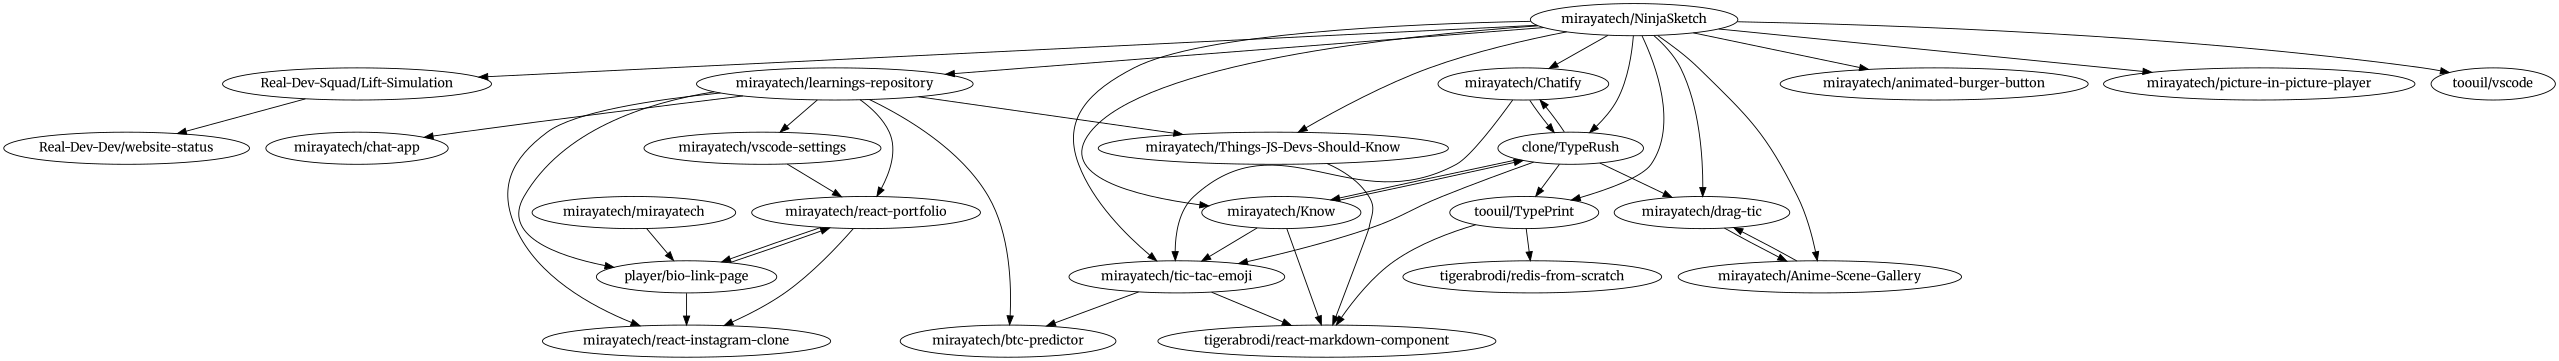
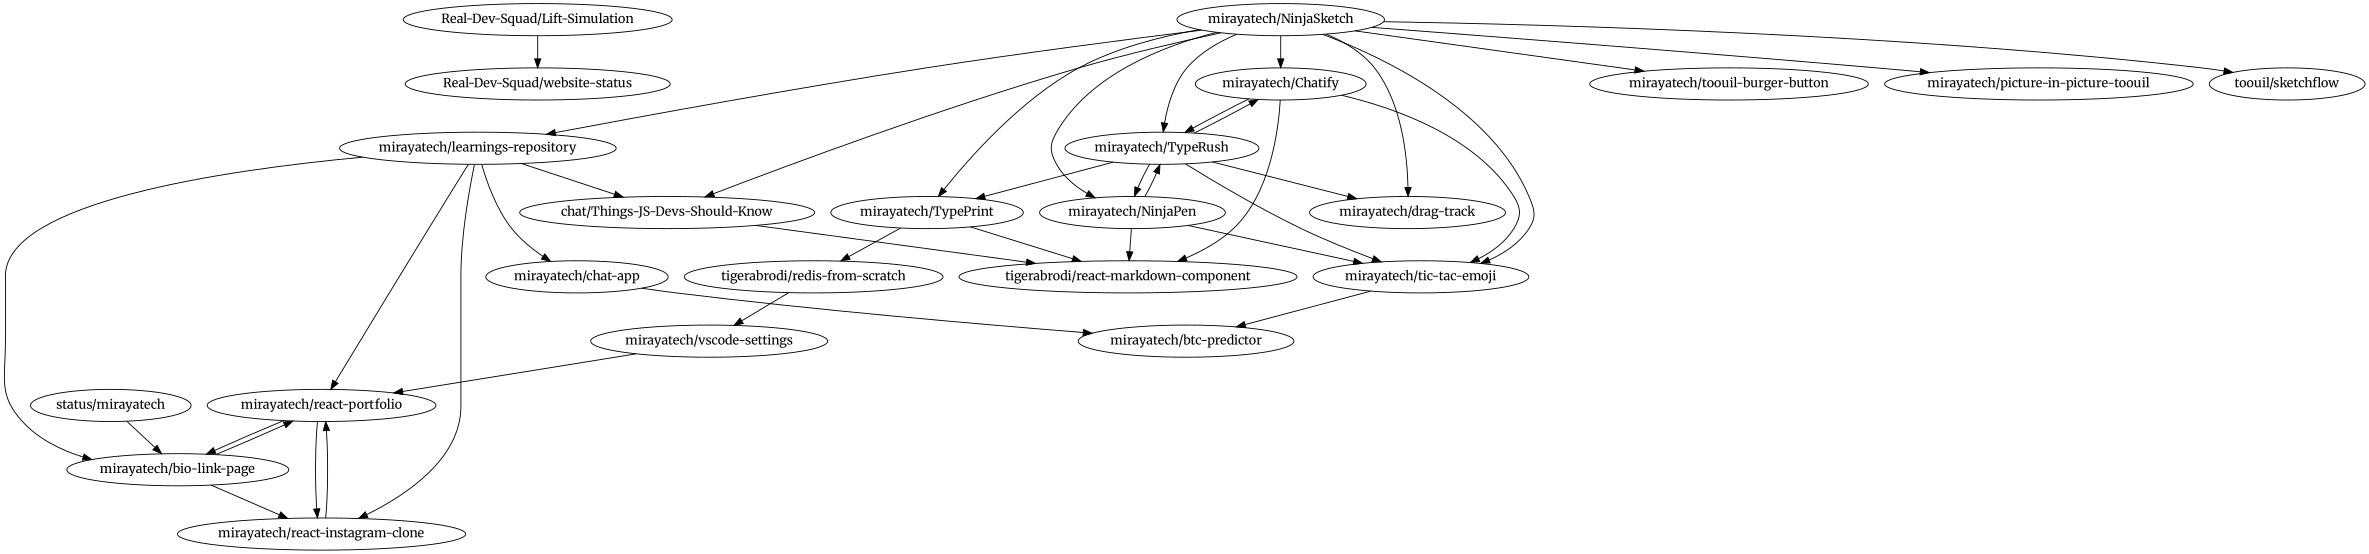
(1012, 51) -> none
(1934, 84) -> (1729, 84)
(2259, 84) -> (2039, 84)
(2493, 84) -> (2287, 84)
(802, 113) -> (762, 309)
(127, 148) -> (538, 84)
(1273, 148) -> (667, 213)
(1571, 148) -> (1162, 148)
(979, 183) -> (862, 313)
(634, 213) -> (111, 405)
(1281, 213) -> (1132, 213)
(1524, 213) -> (927, 213)
(1702, 213) -> (1408, 213)
(687, 277) -> (178, 470)
(1820, 277) -> none
(1247, 307) -> (1258, 195)
none -> (328, 474)
